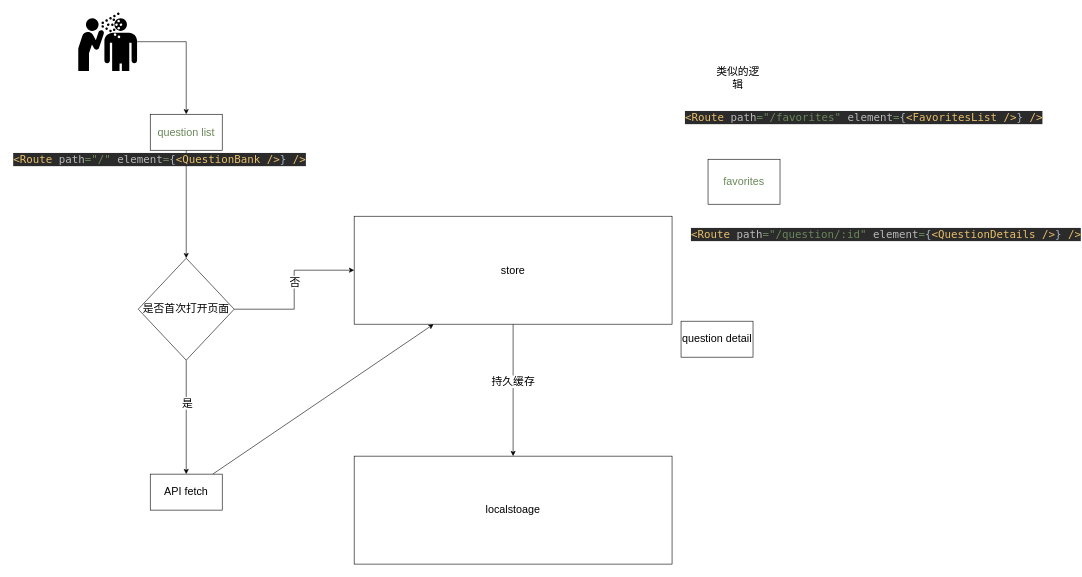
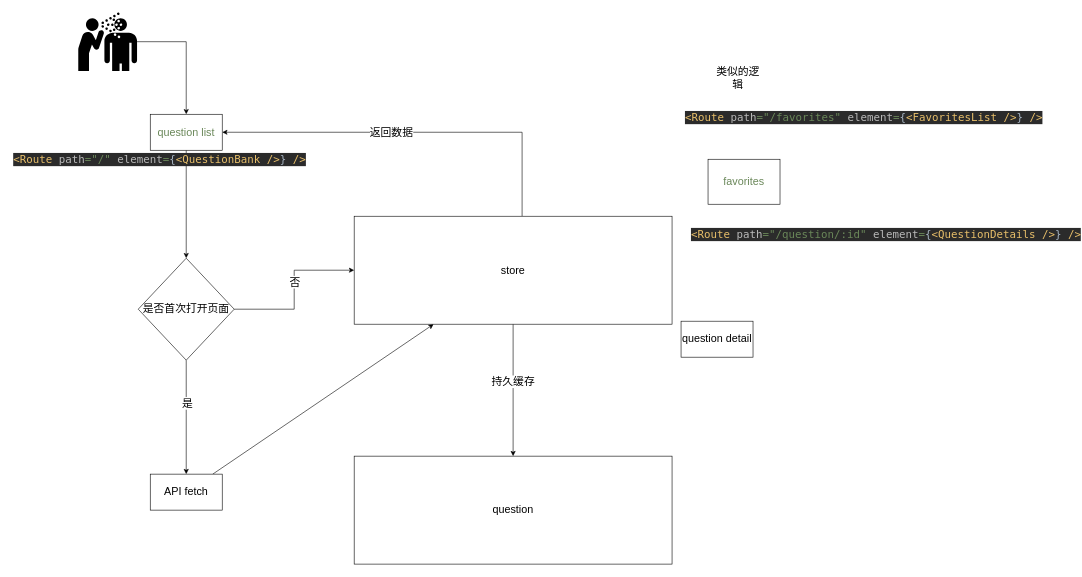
none -> (391, 132)
(513, 510) -> (513, 510)
